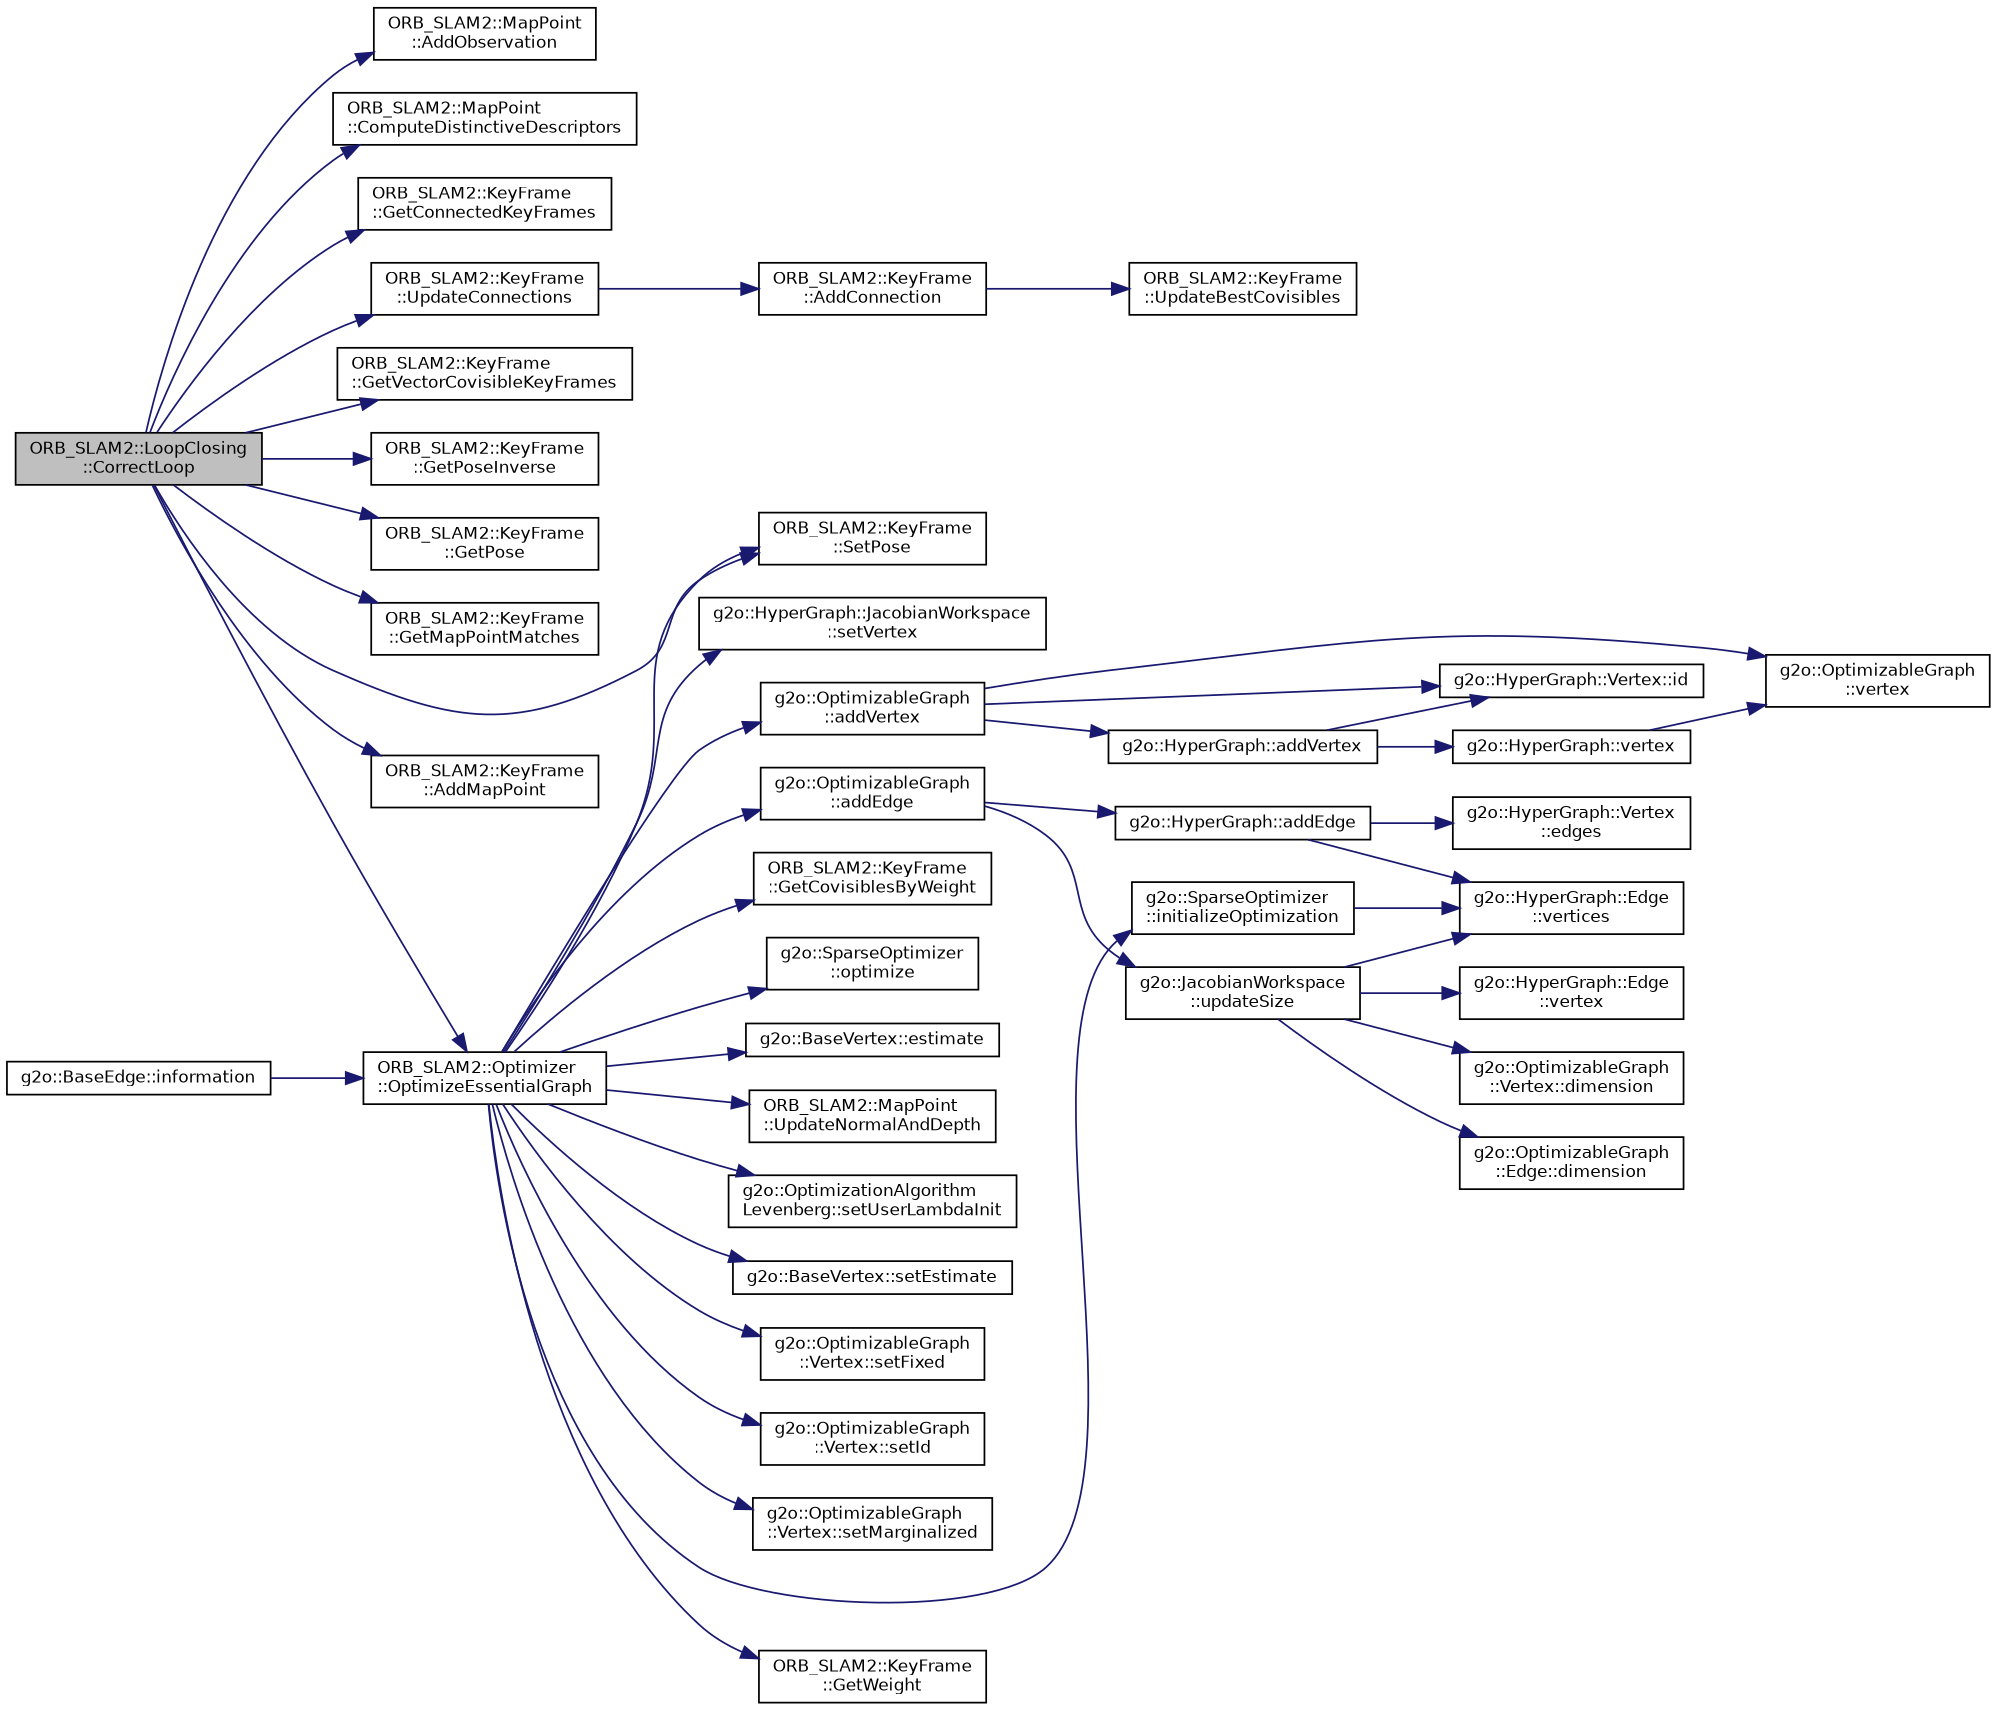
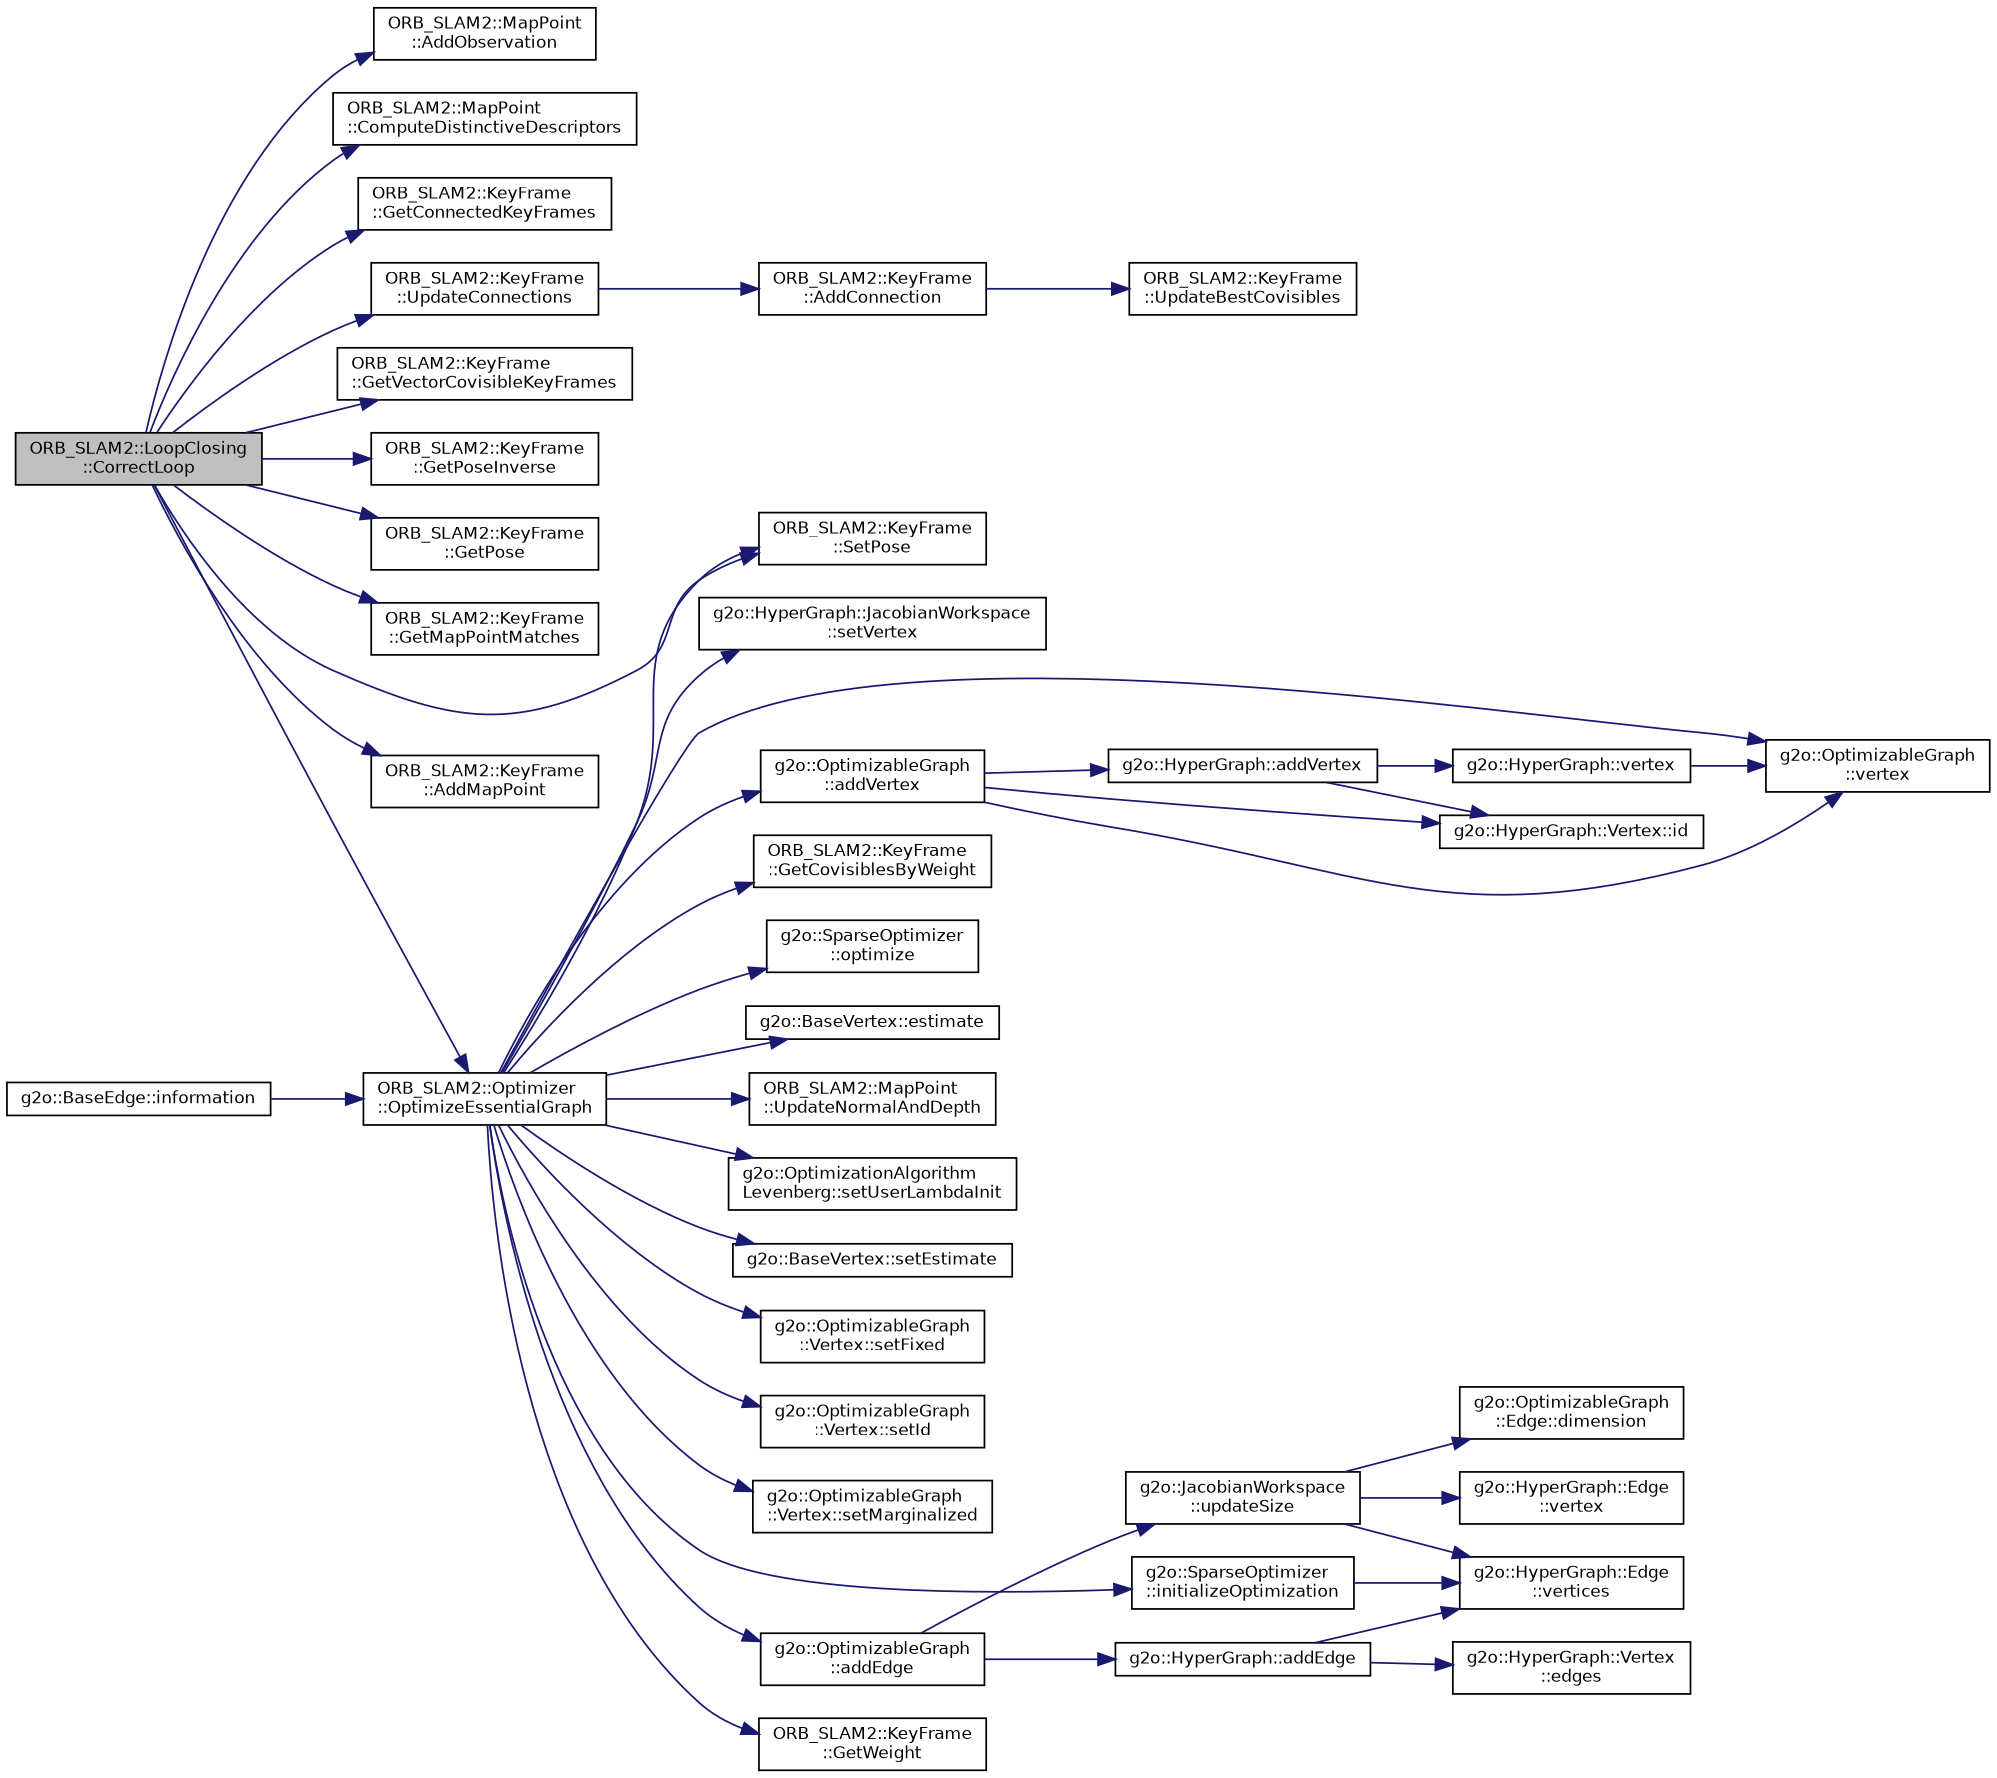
none -> (1025, 679)
(1572, 1078) -> none
